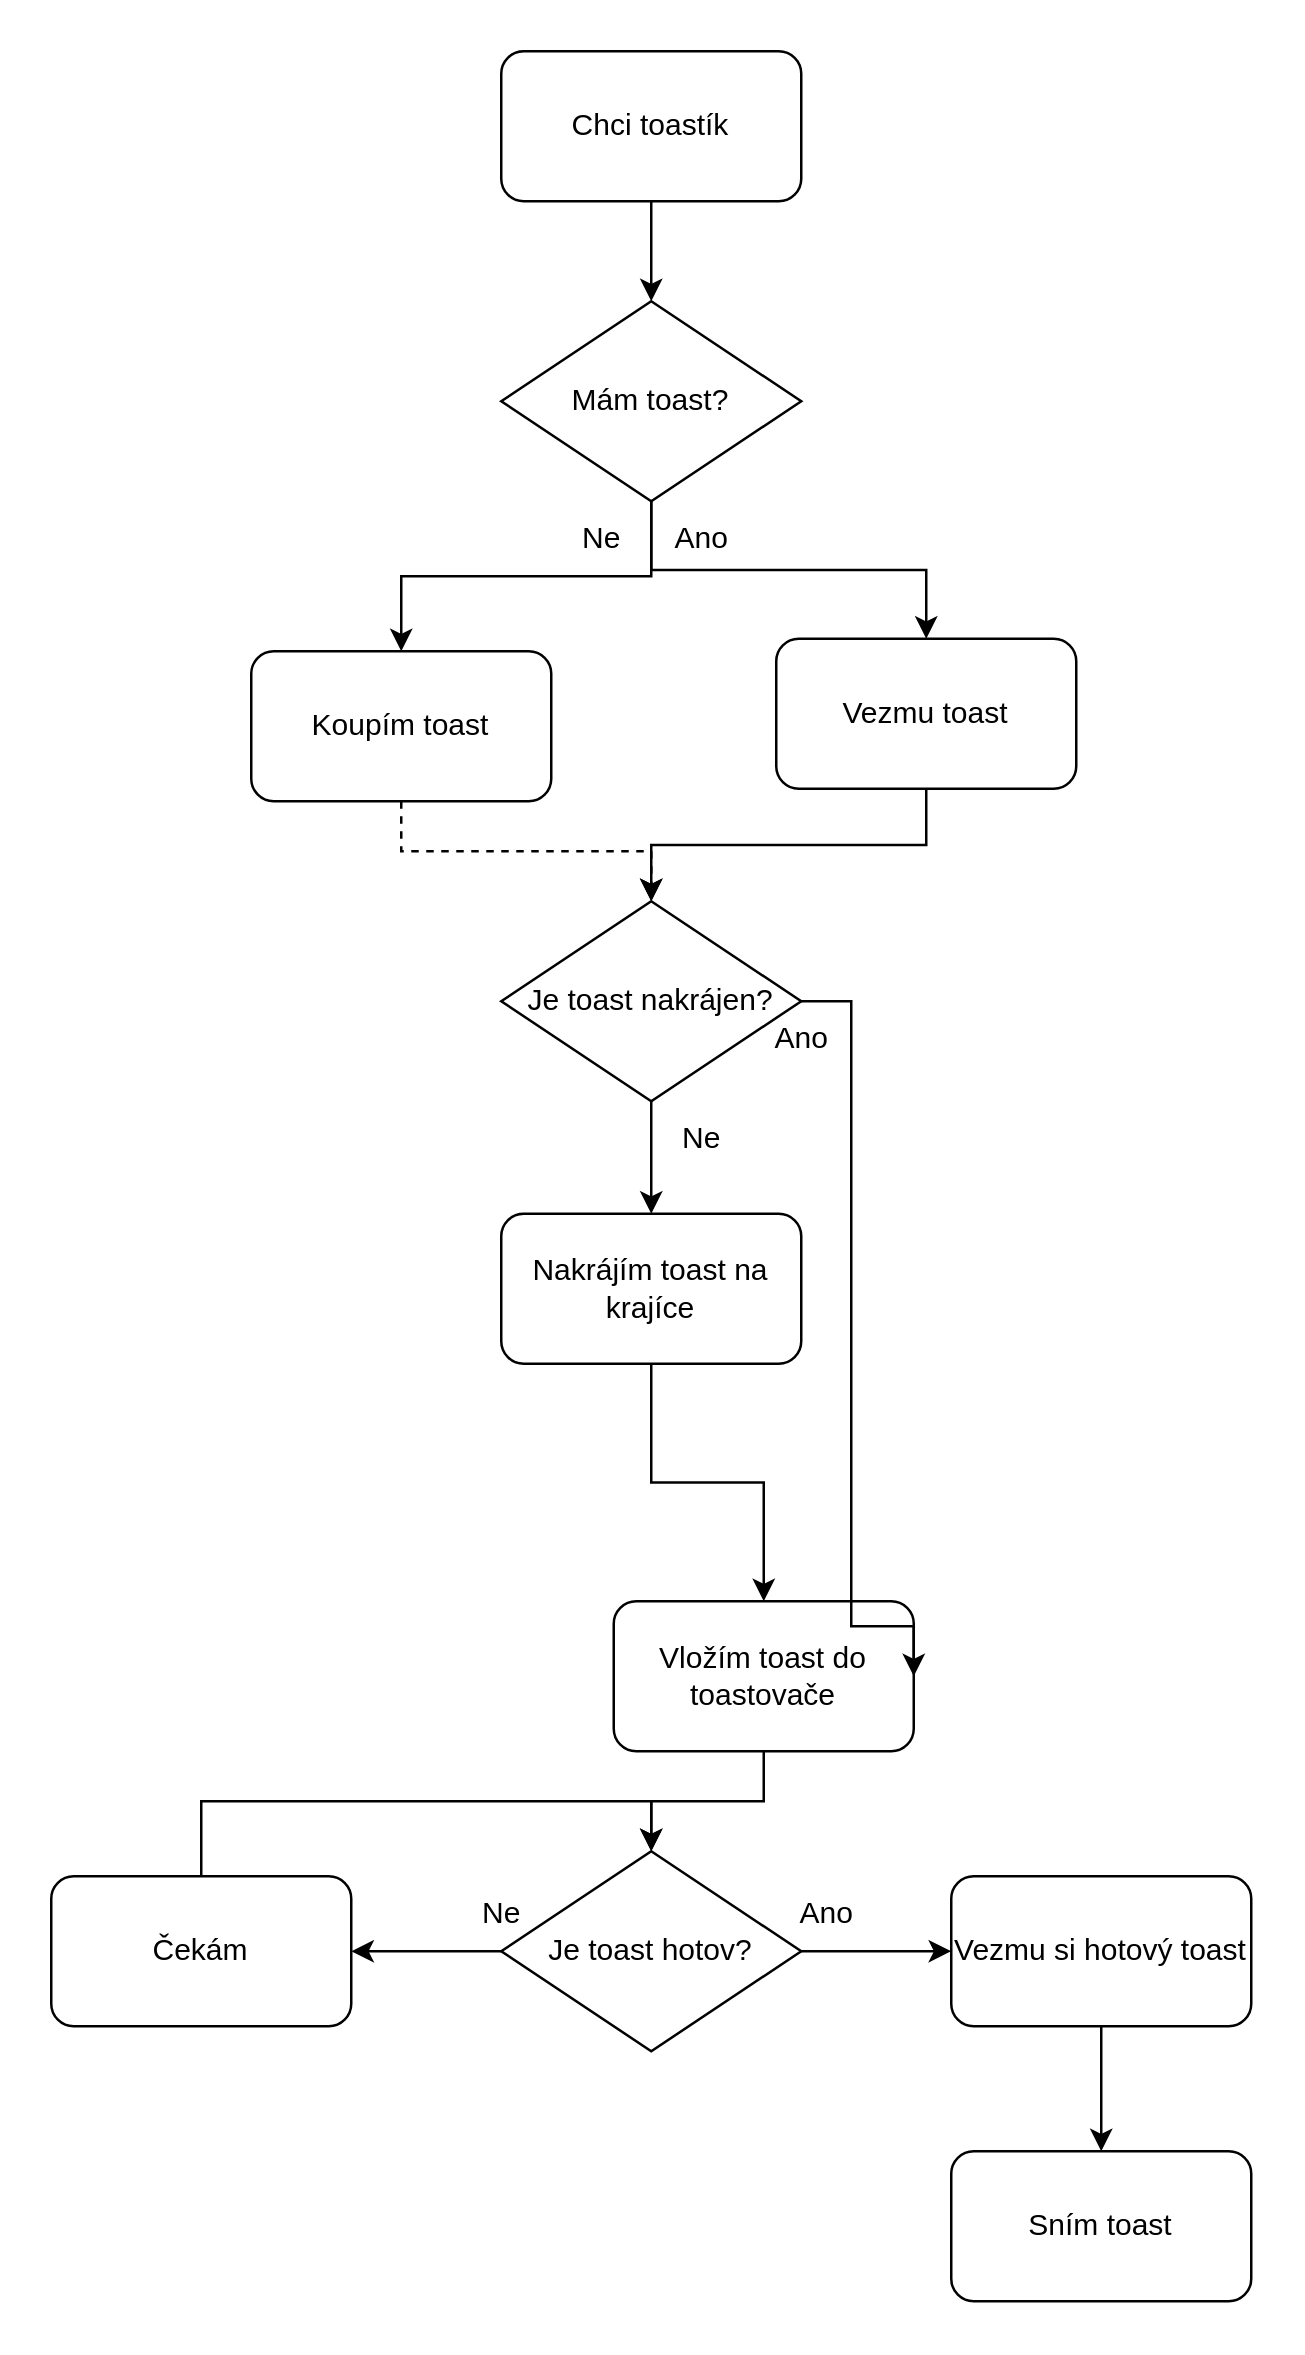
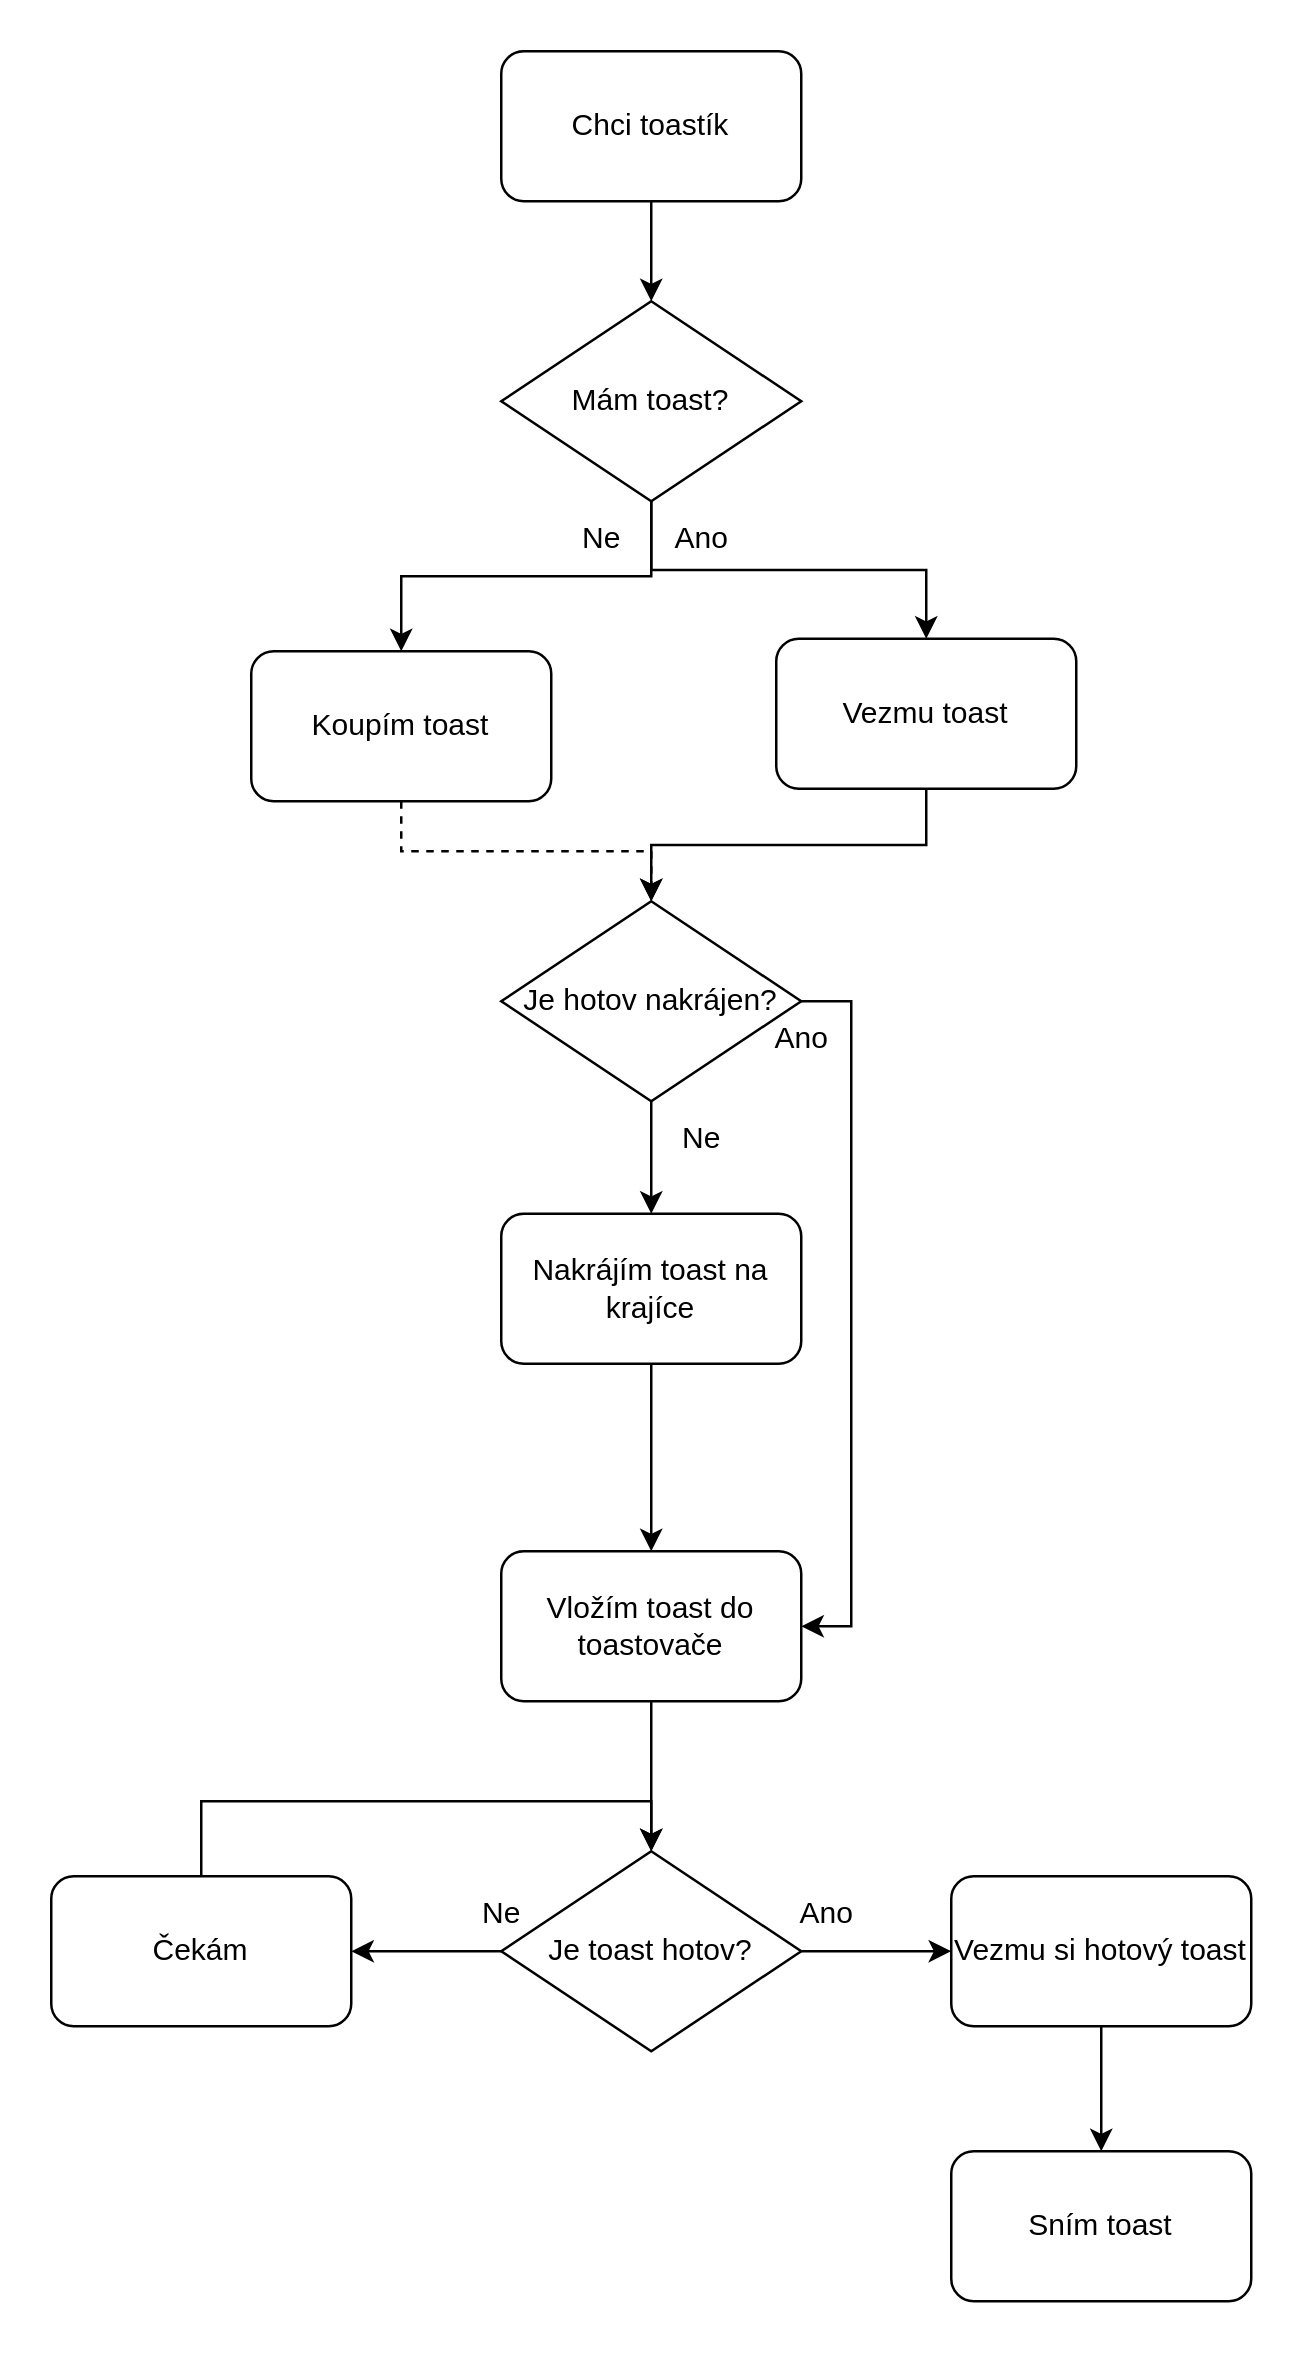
(651, 1001) -> (651, 1001)
(764, 1676) -> (651, 1626)
